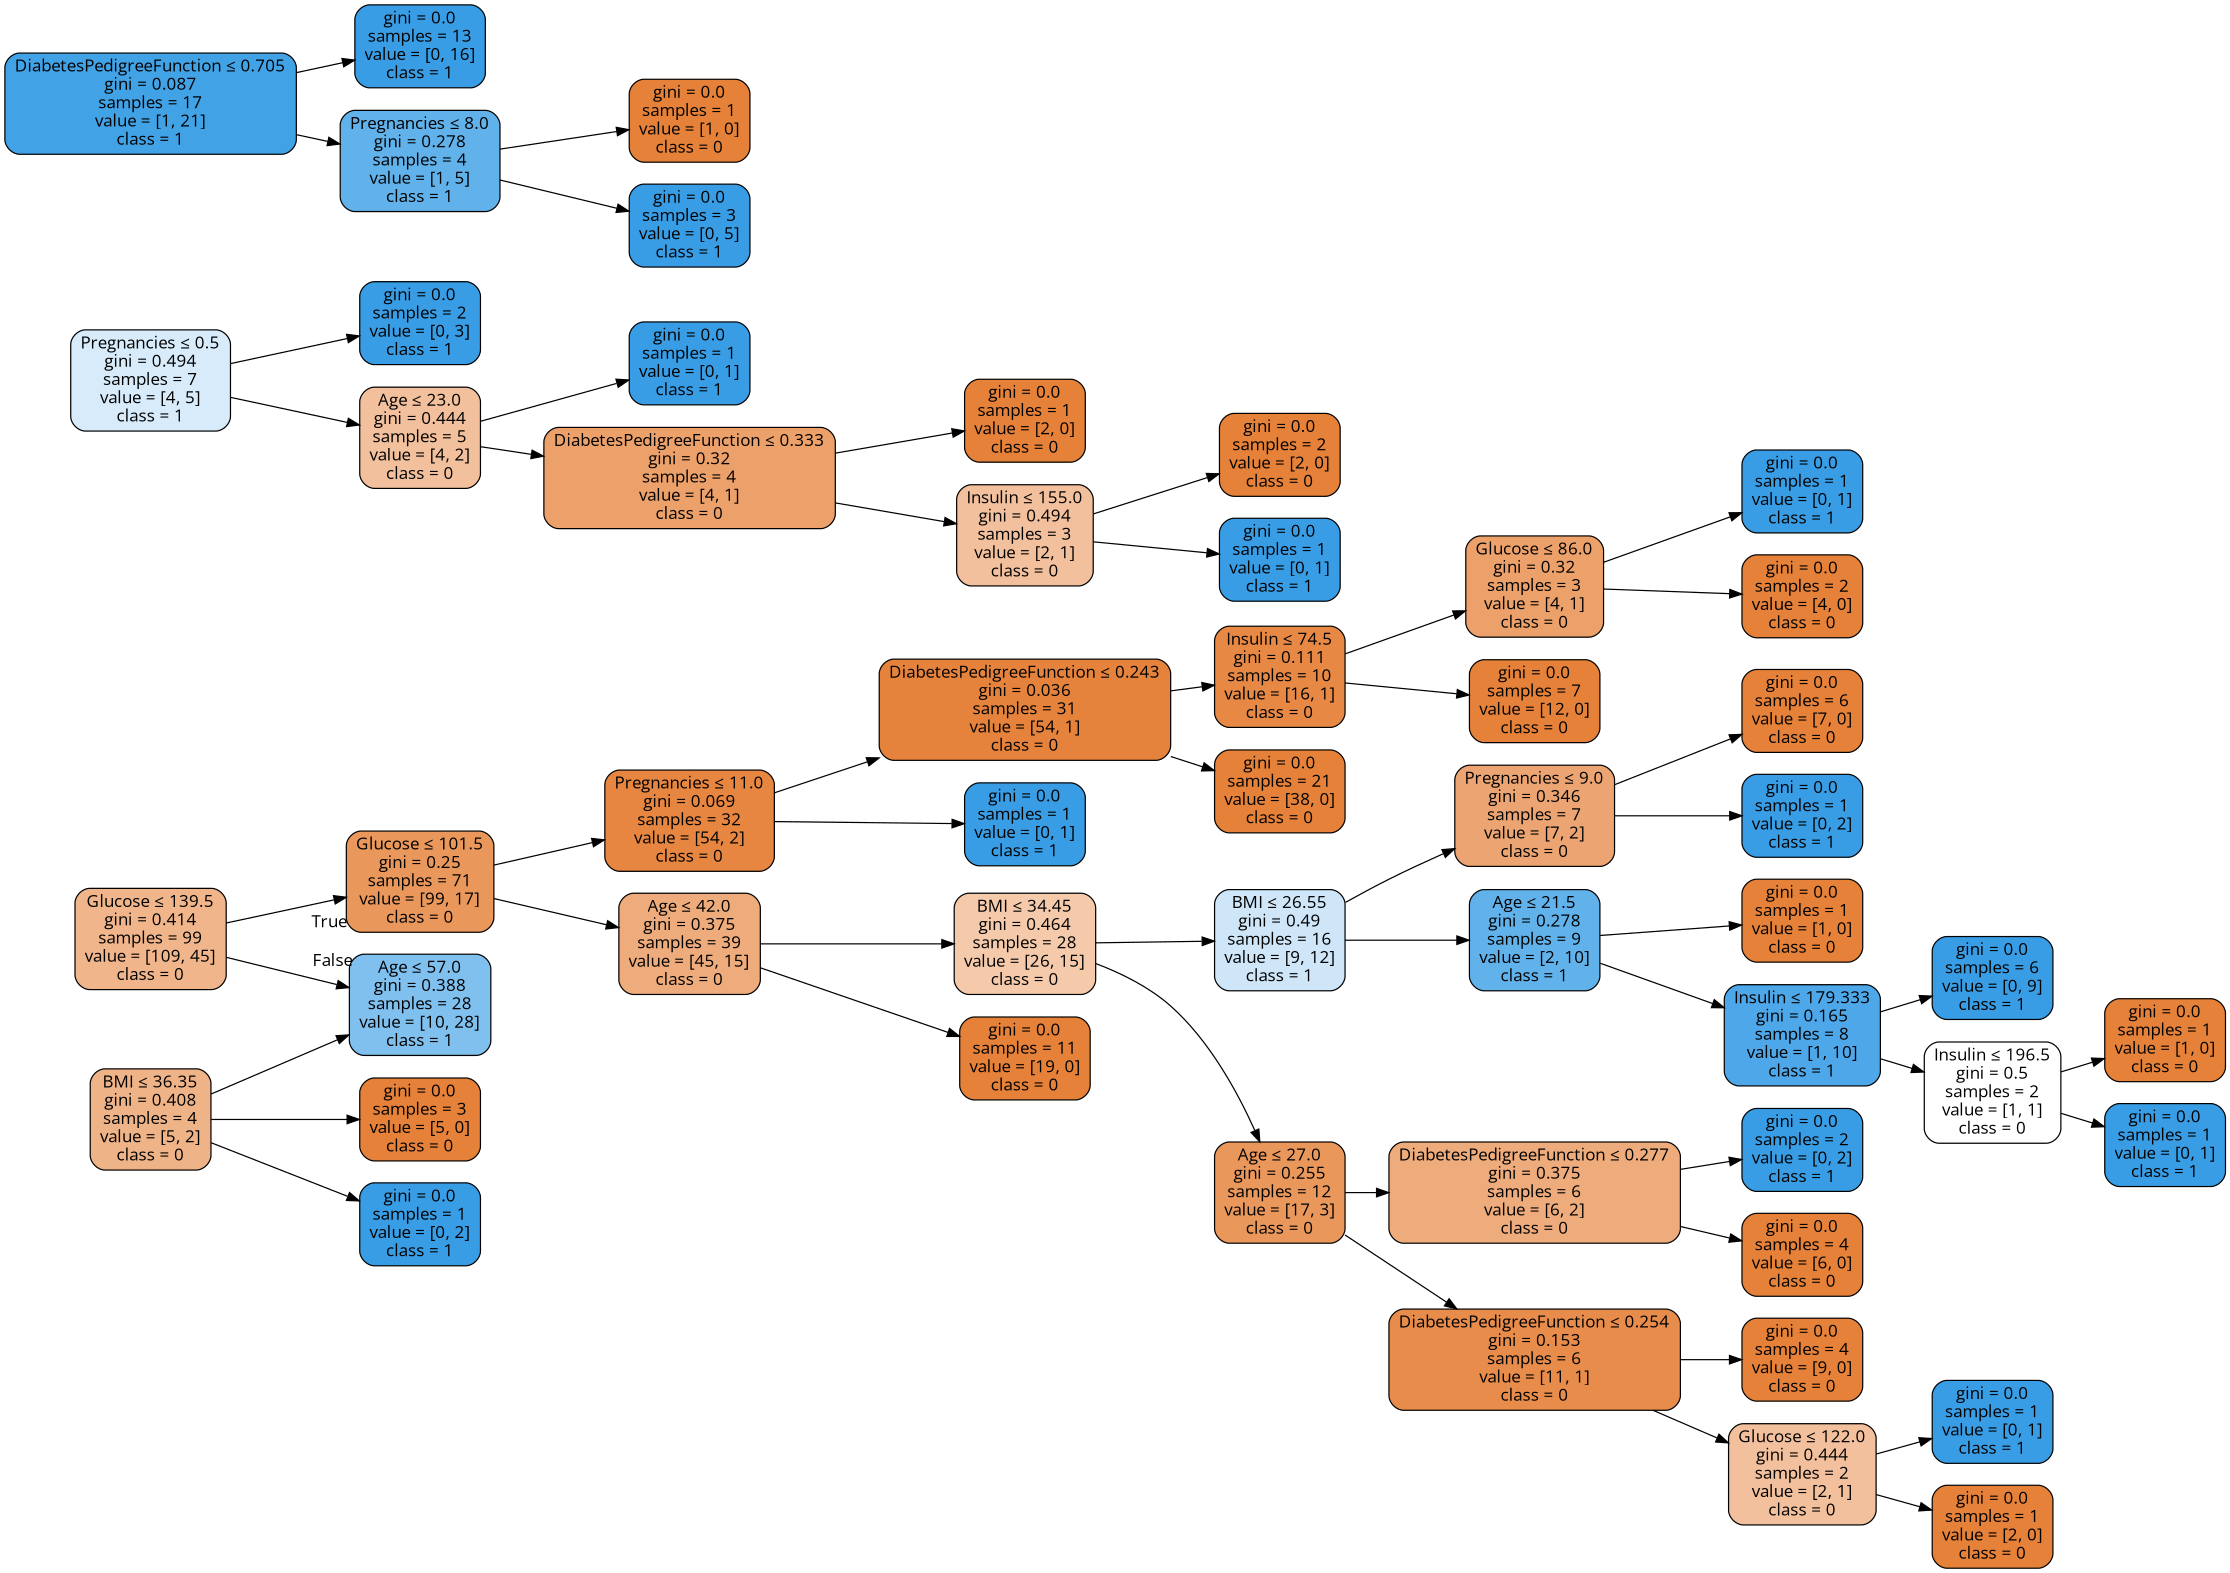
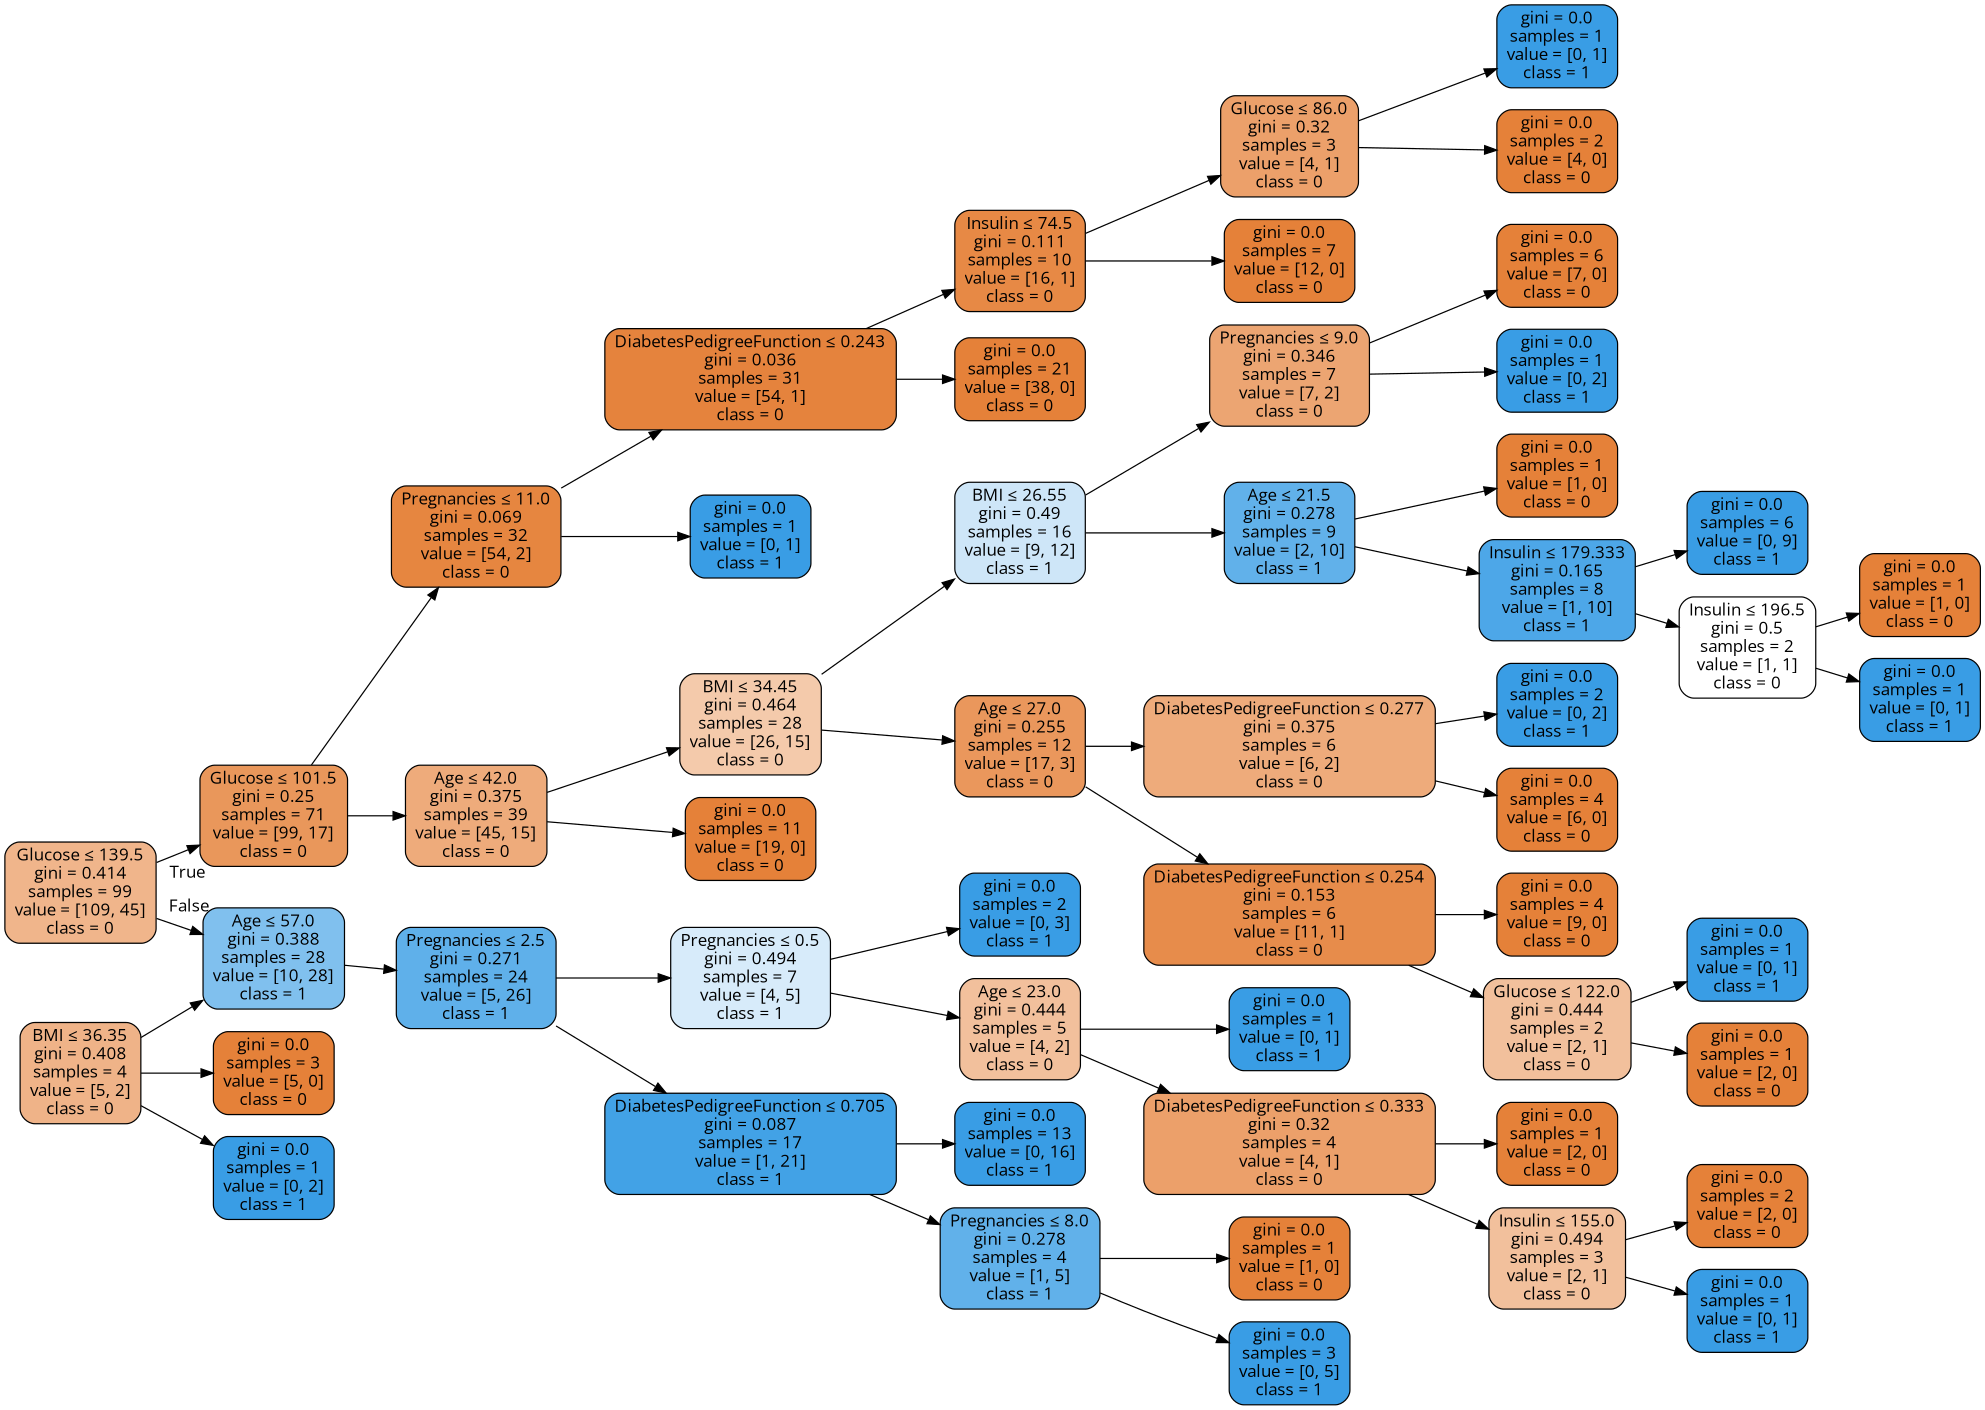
none -> (476, 978)
